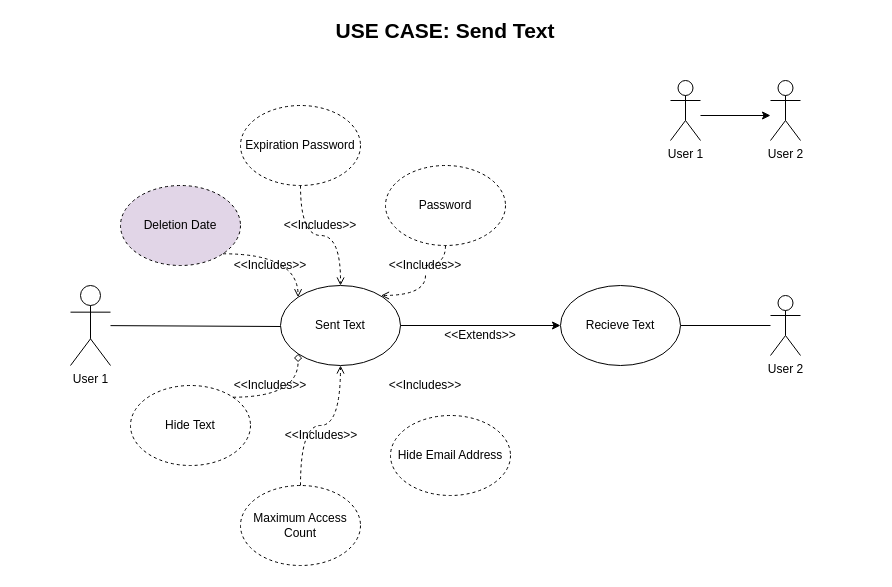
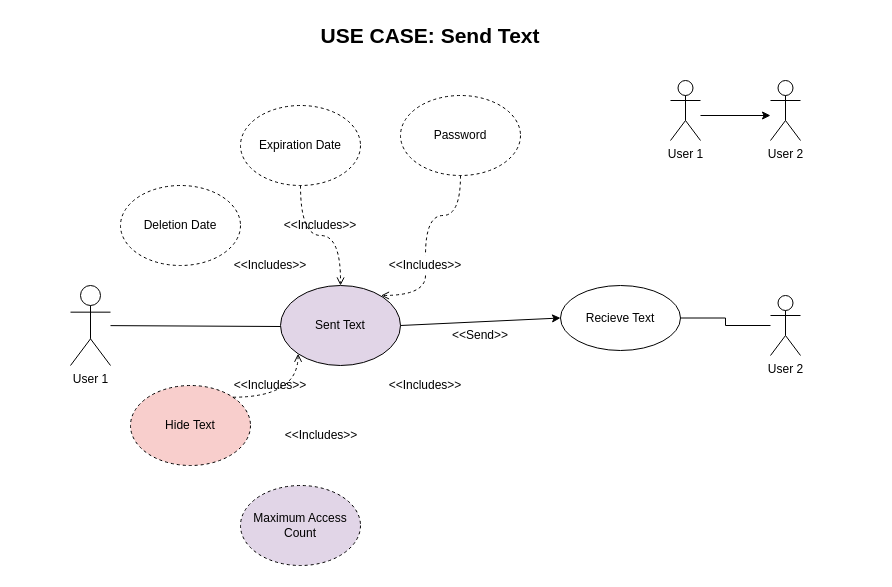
(446, 31) -> (431, 36)
(301, 146) -> (301, 146)
(446, 206) -> (461, 136)
(181, 226) -> (181, 226)
(249, 255) -> none
(341, 326) -> (341, 326)
(621, 326) -> (621, 318)
(481, 336) -> (481, 336)
(288, 384) -> (289, 381)
(191, 426) -> (191, 426)
(318, 426) -> none
(451, 456) -> none
(301, 526) -> (301, 526)
